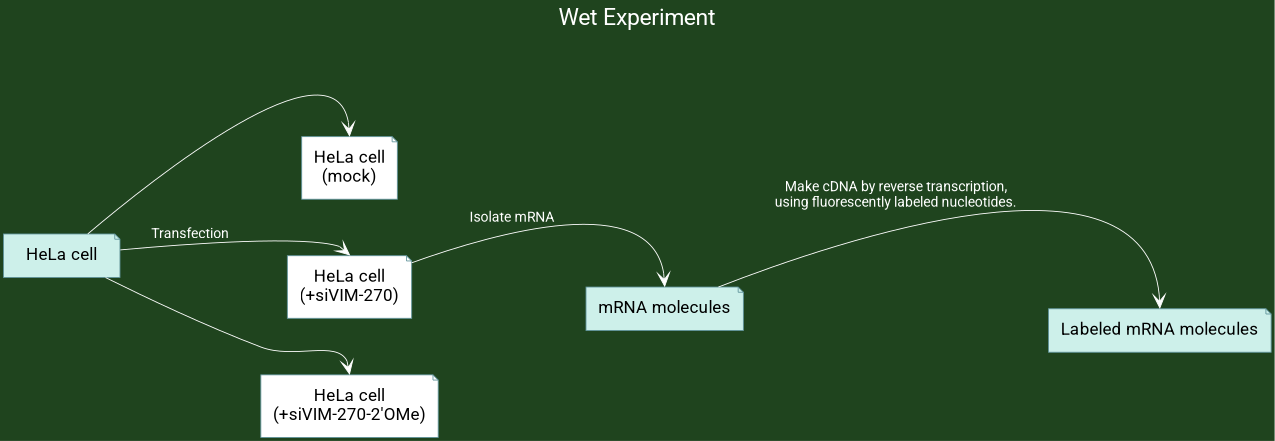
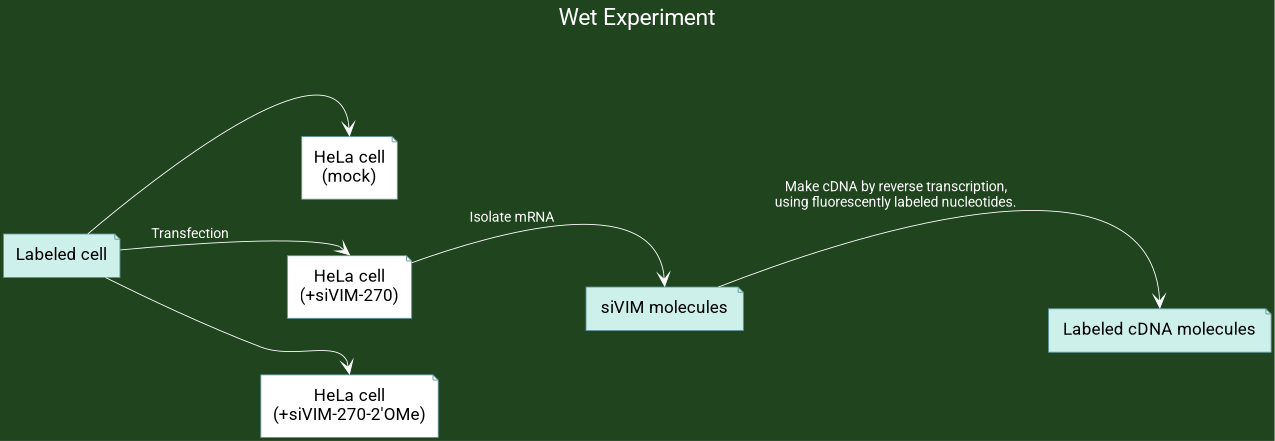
(62, 256) -> (62, 256)
(665, 309) -> (665, 309)
(1160, 331) -> (1160, 331)
